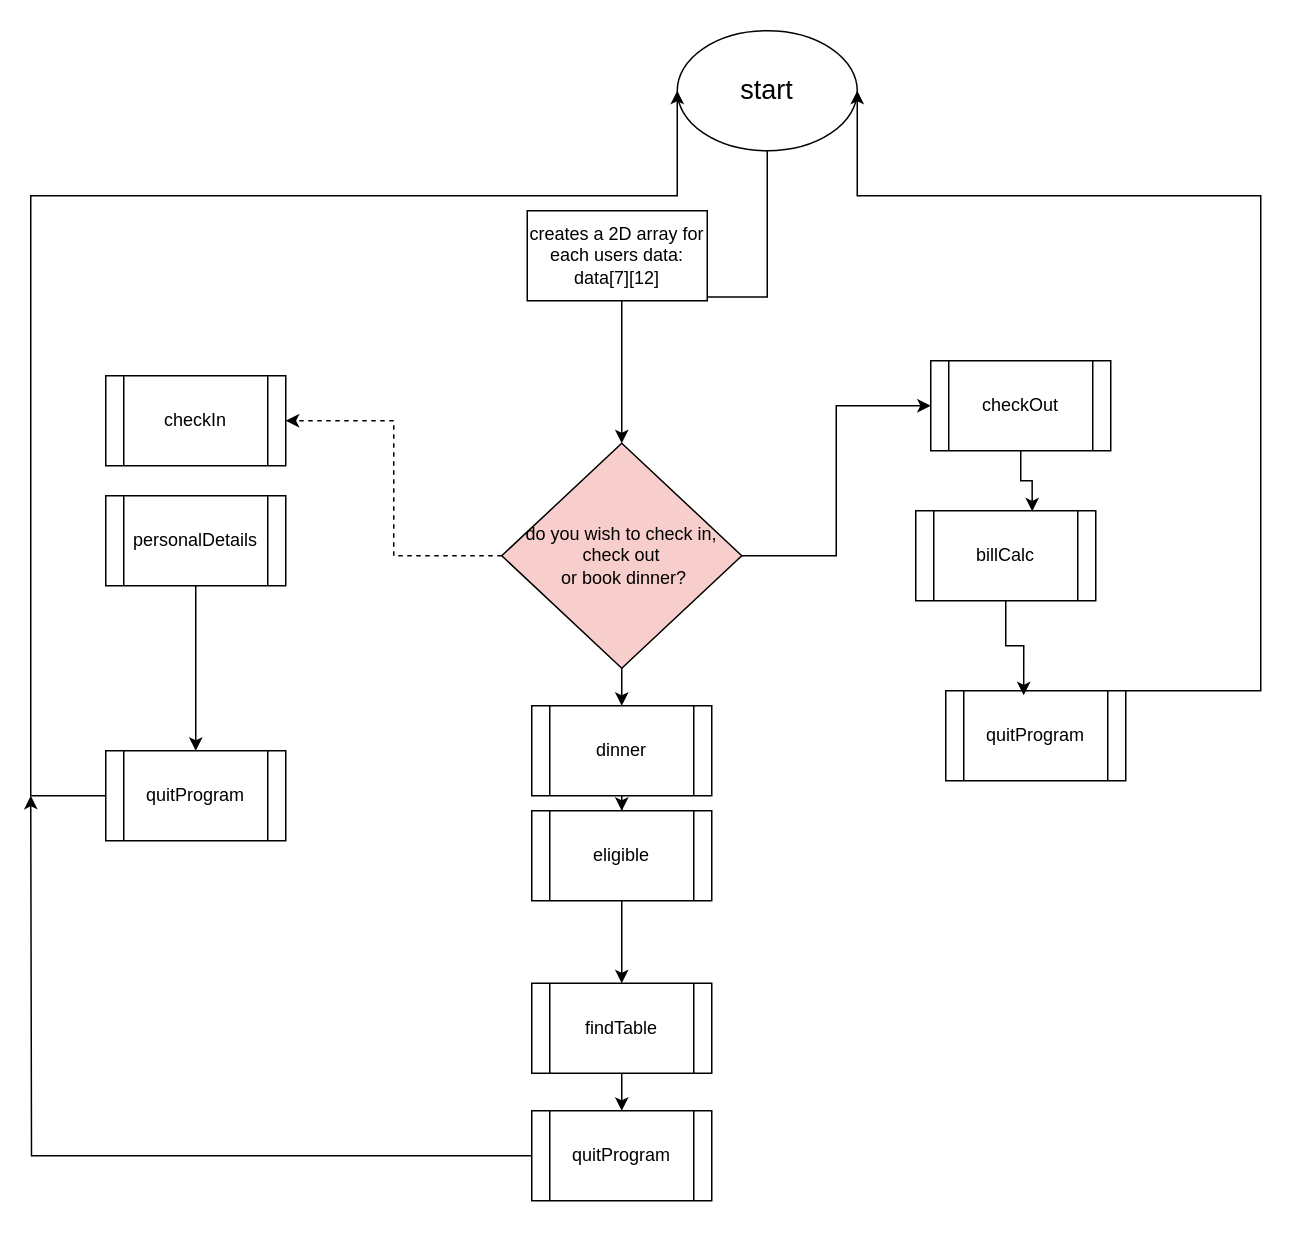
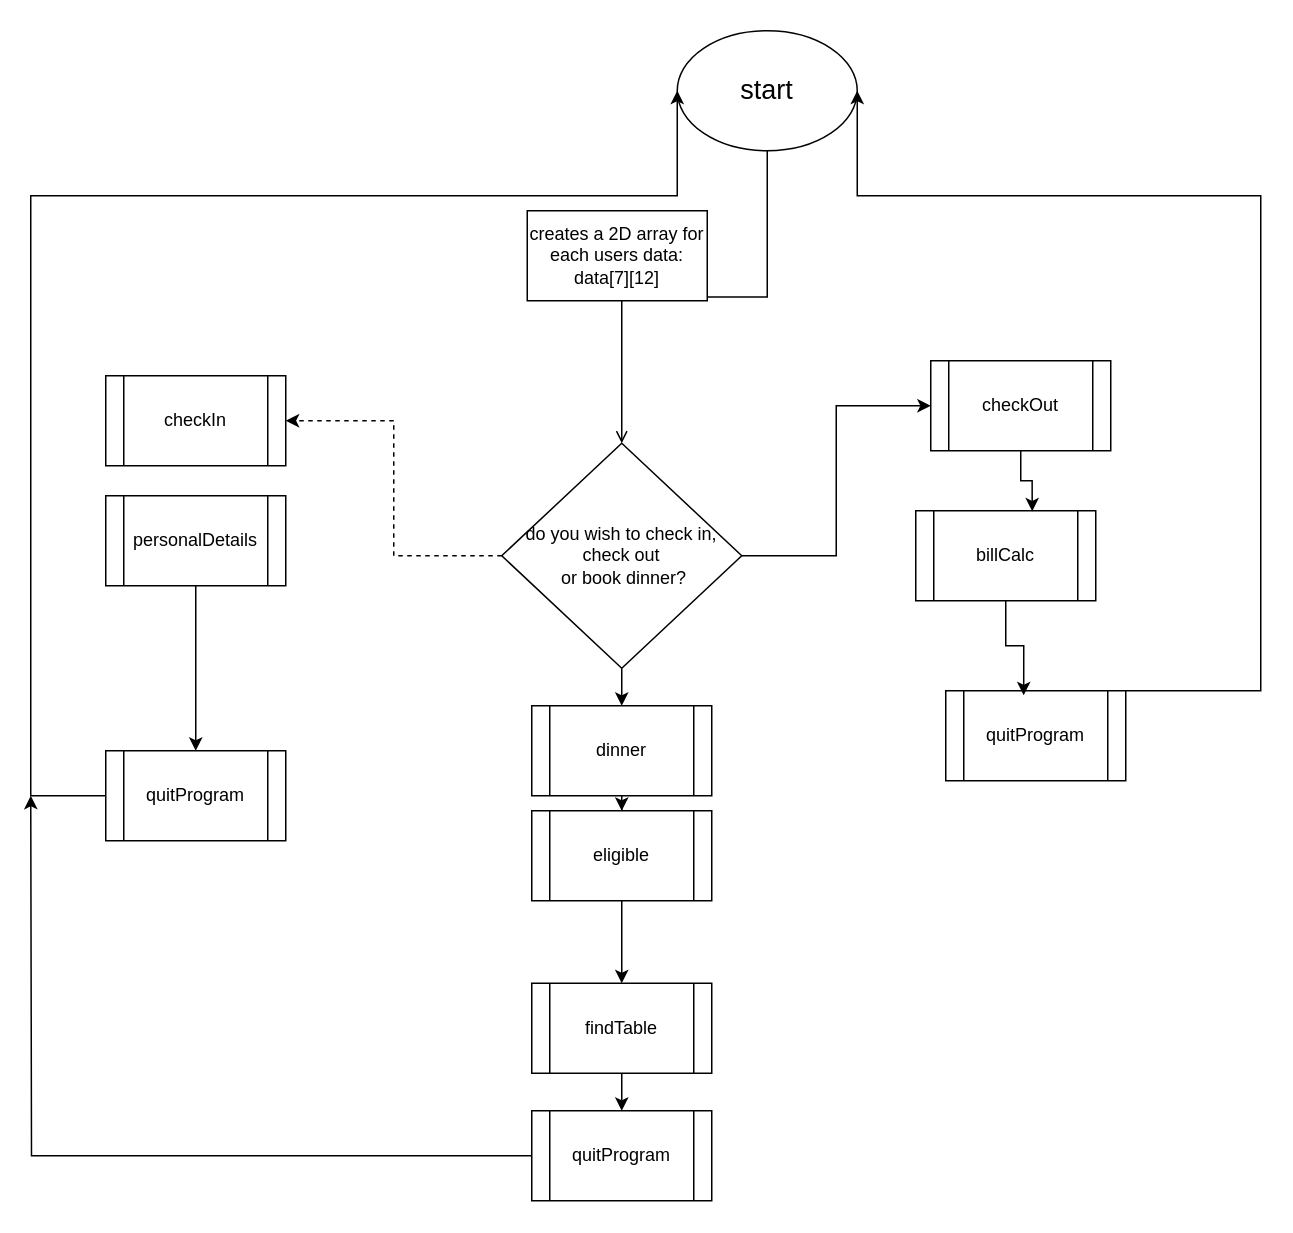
(622, 432) -> (622, 434)
(622, 556) -> (622, 556)
